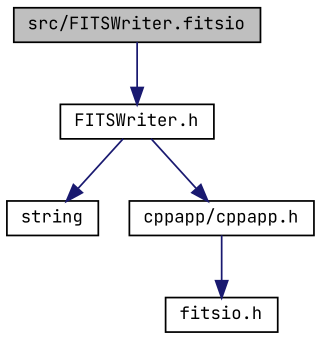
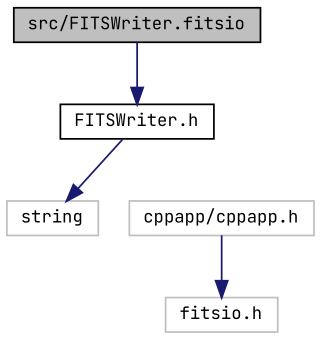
(174, 163) -> none
(53, 218) -> (53, 218)
(222, 218) -> (222, 218)
(222, 315) -> (222, 315)
